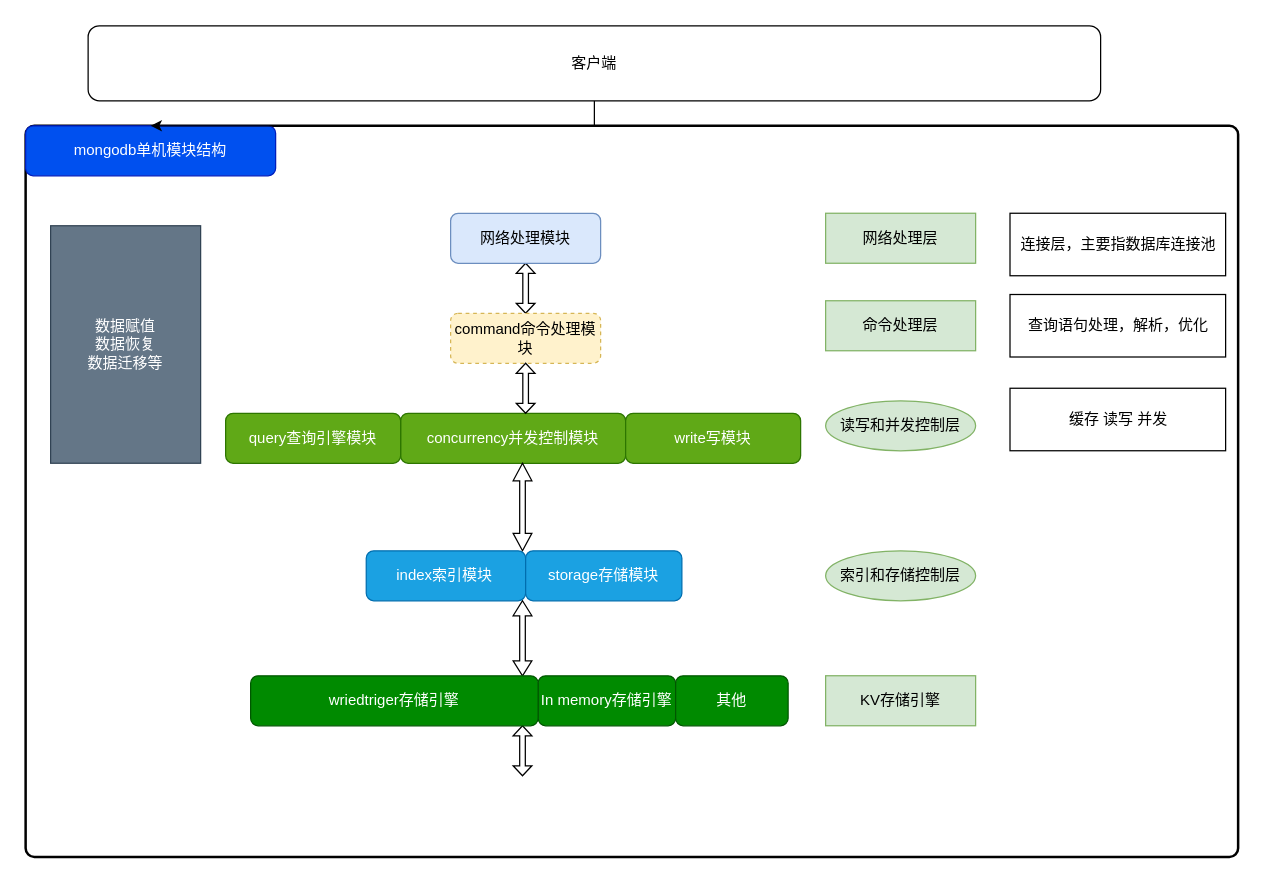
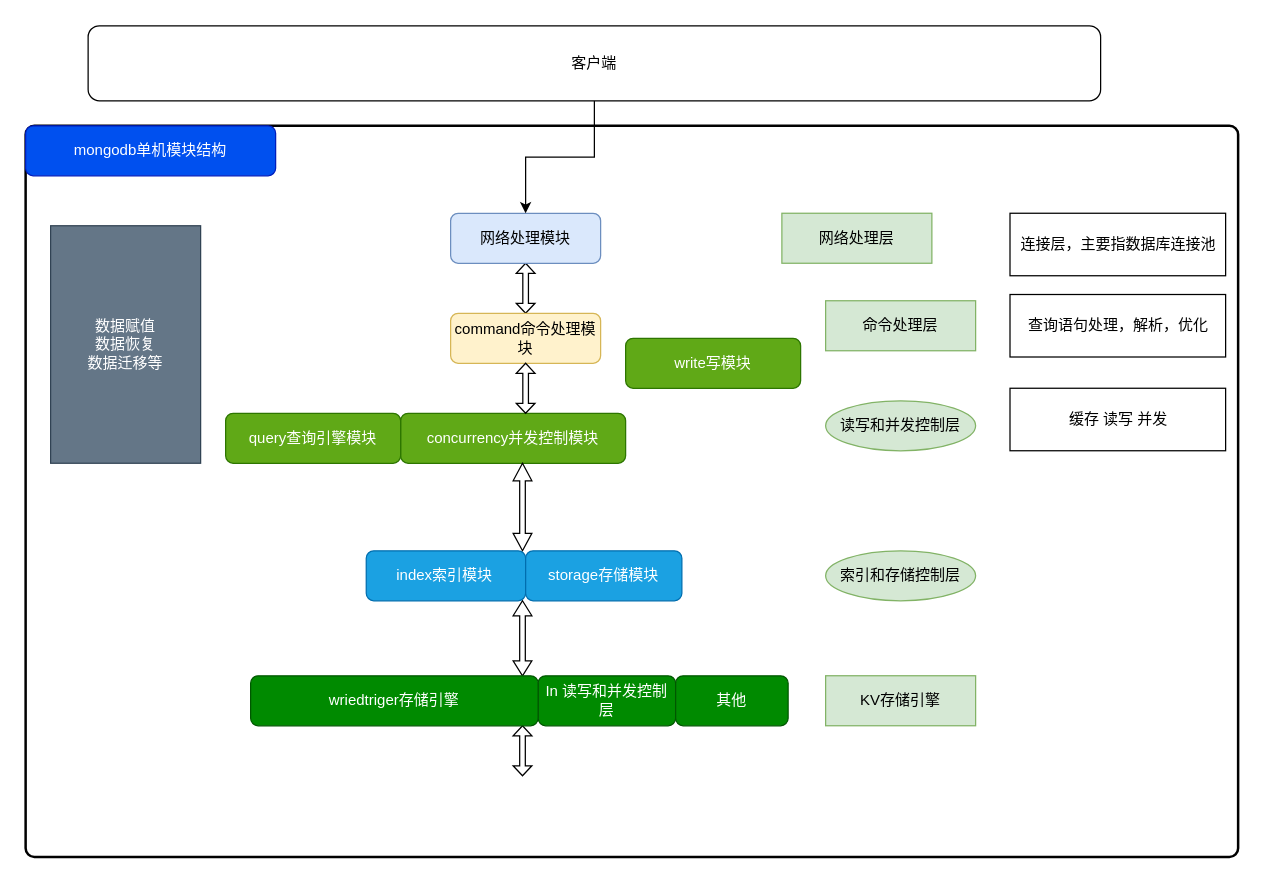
(594, 126) -> (552, 157)
(901, 238) -> (857, 238)
(526, 338) -> (526, 338)
(713, 438) -> (713, 363)
(607, 701) -> (607, 701)
